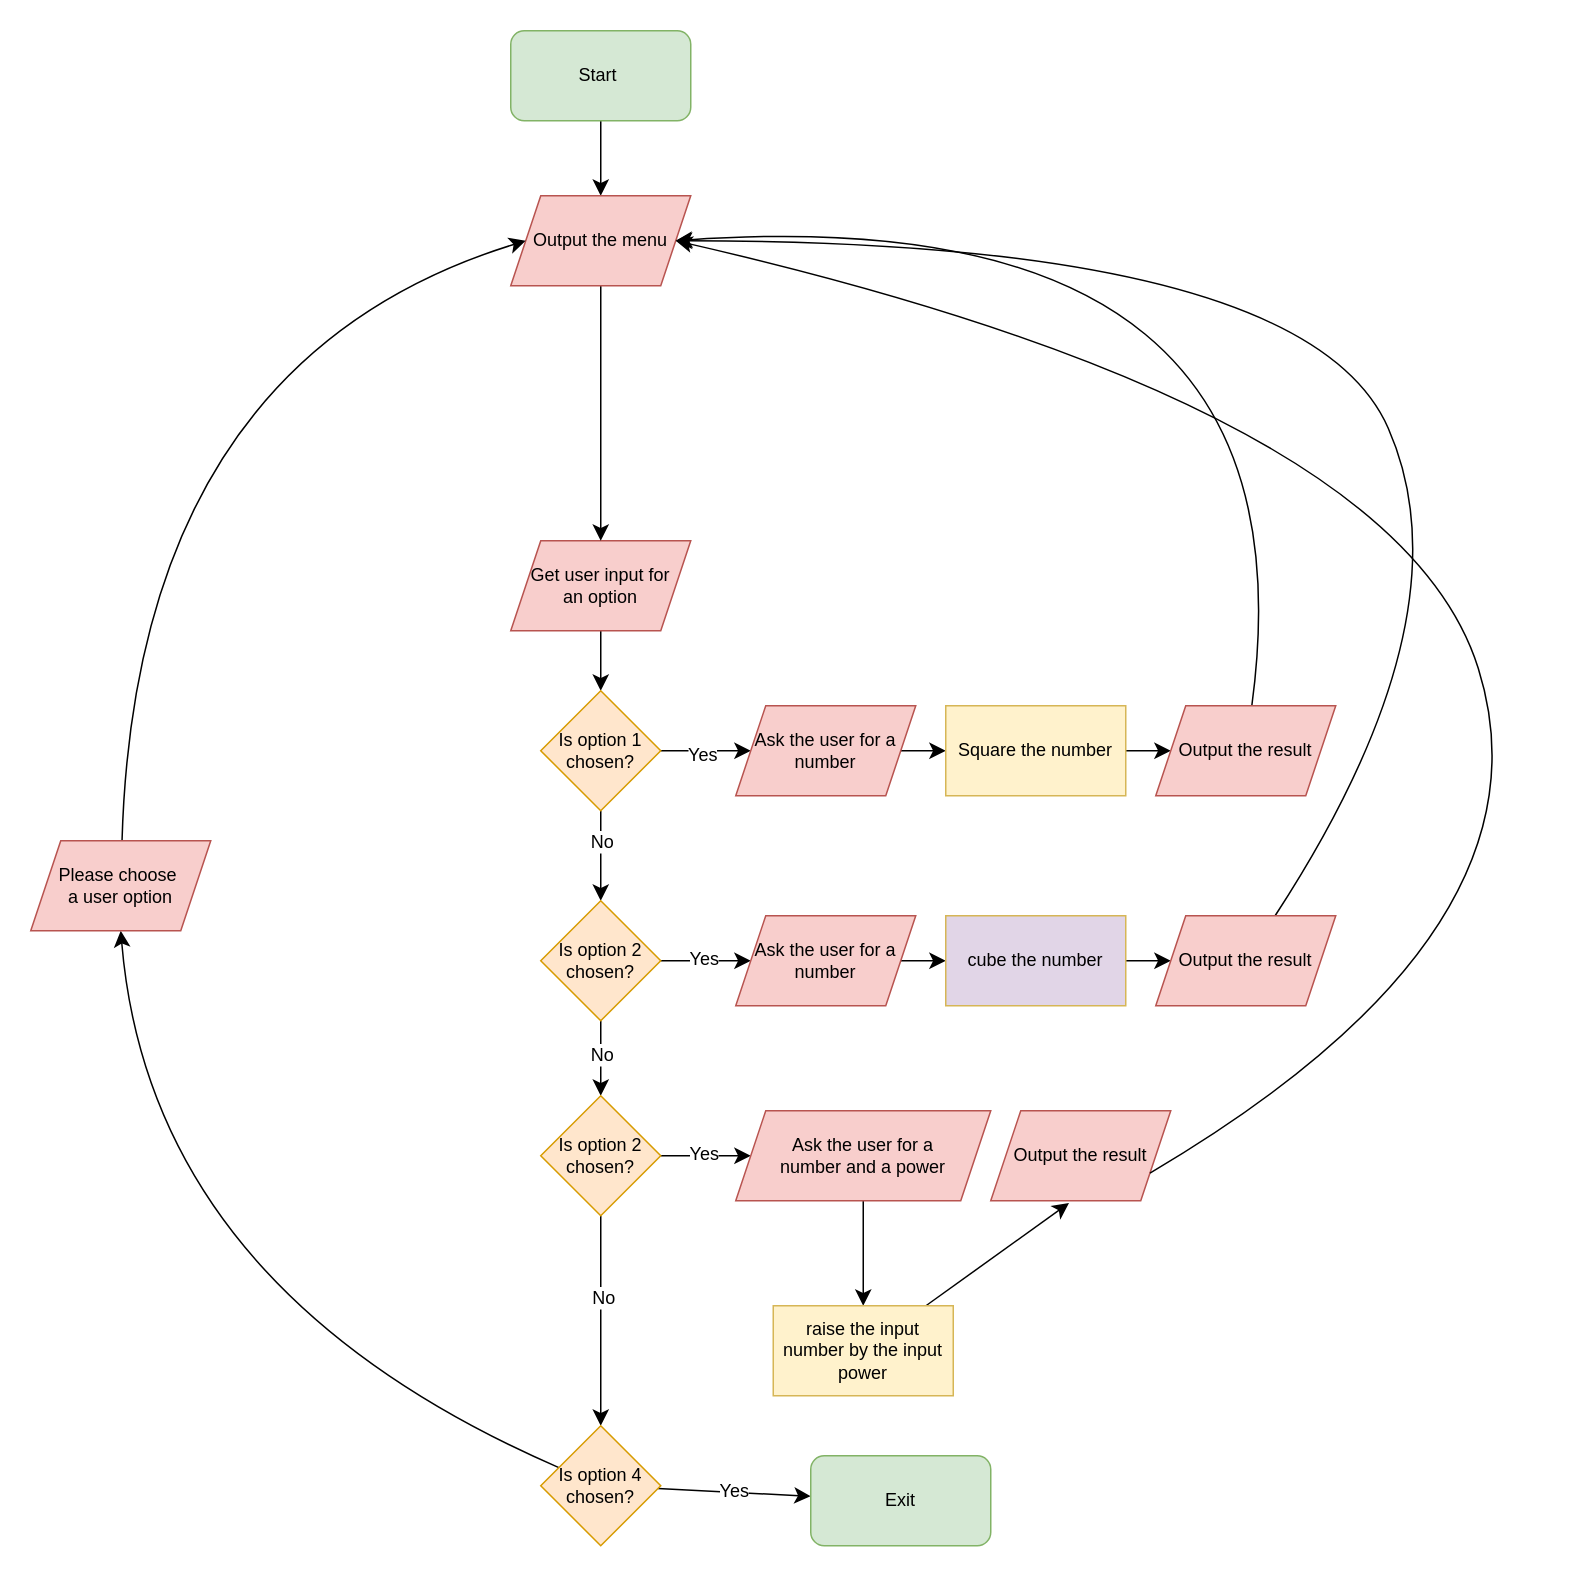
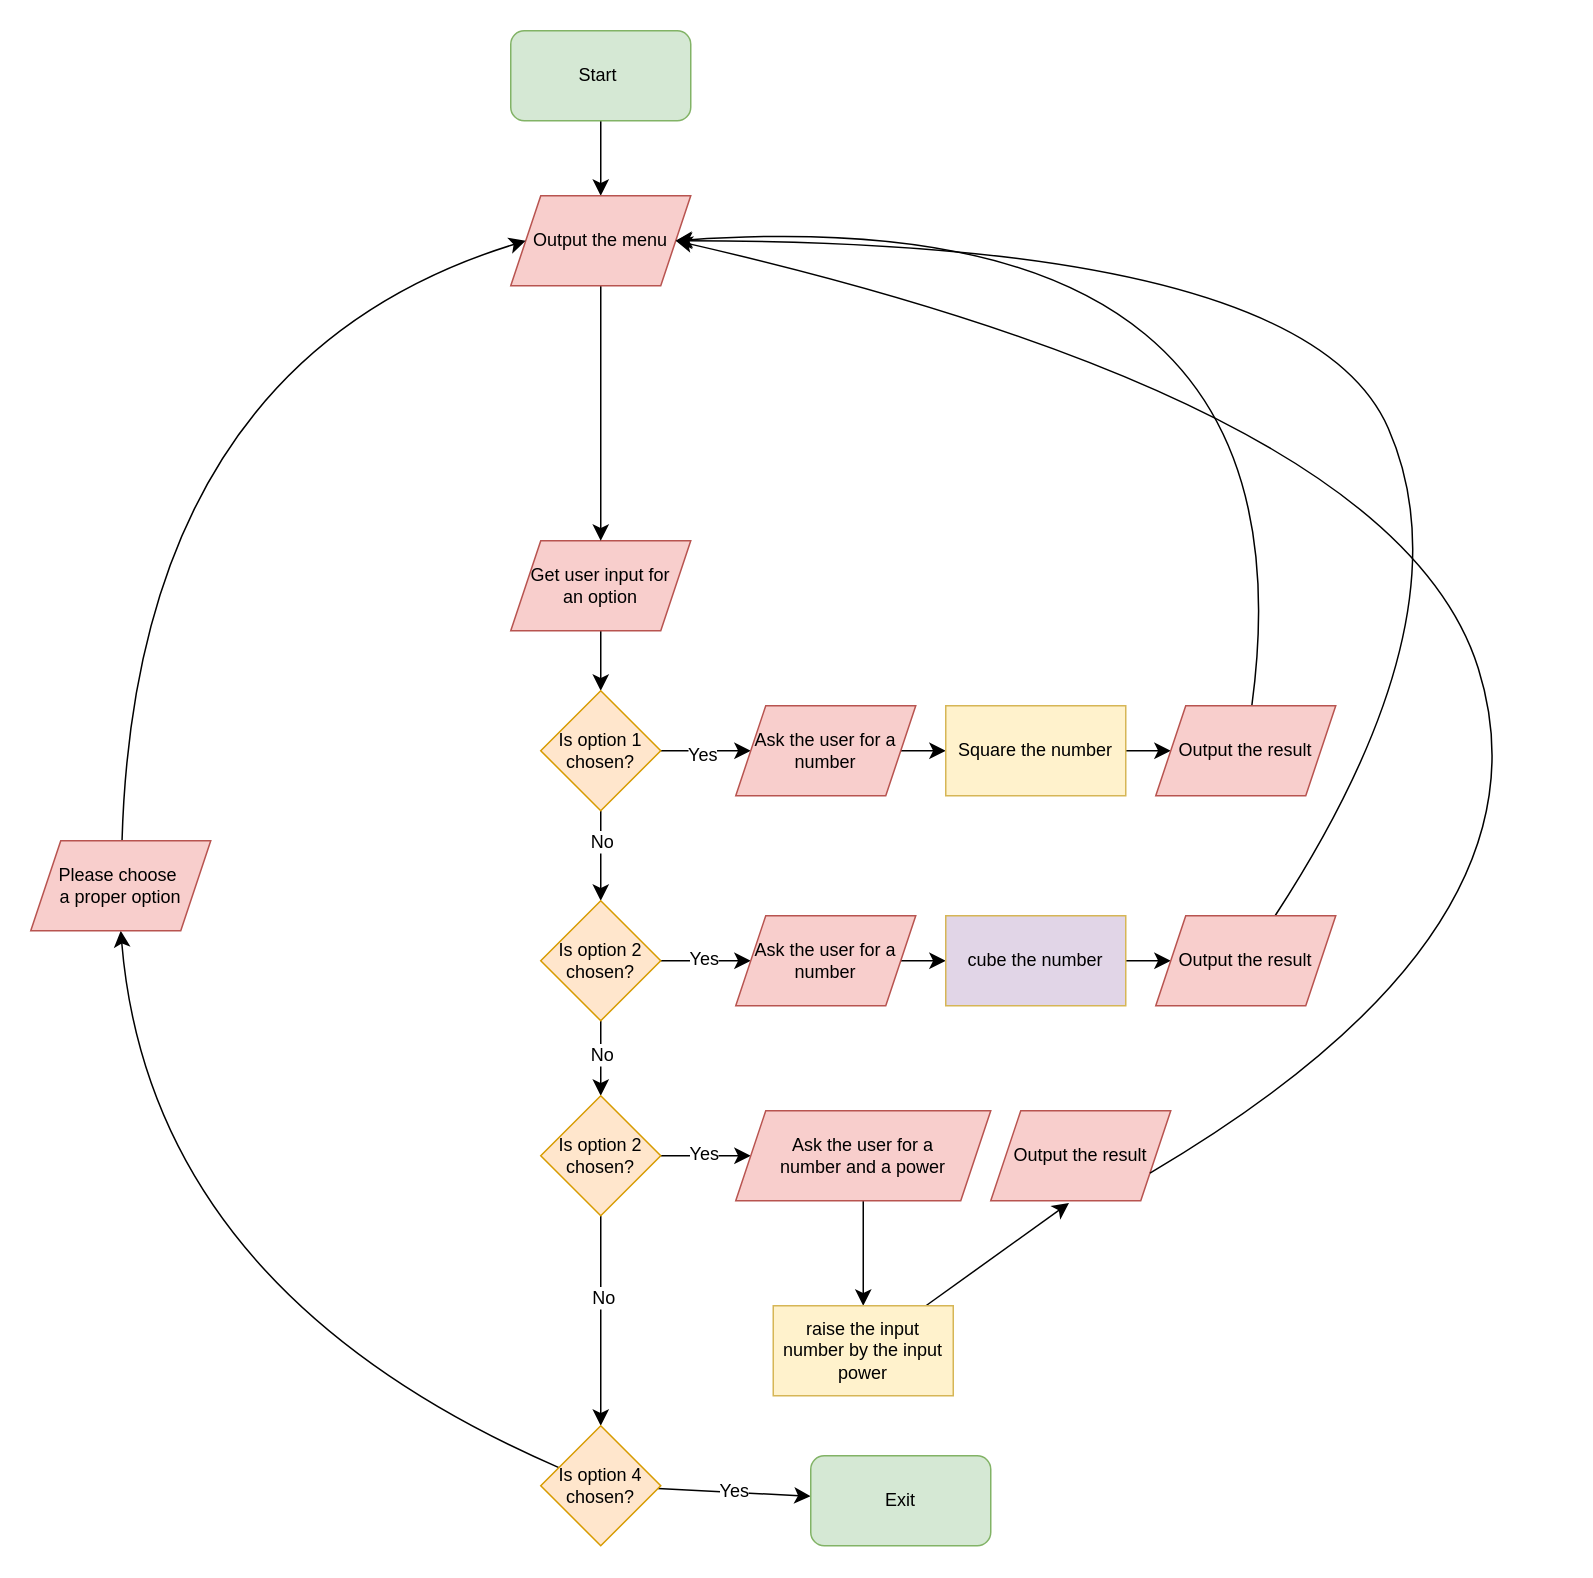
(121, 886) -> (121, 886)
